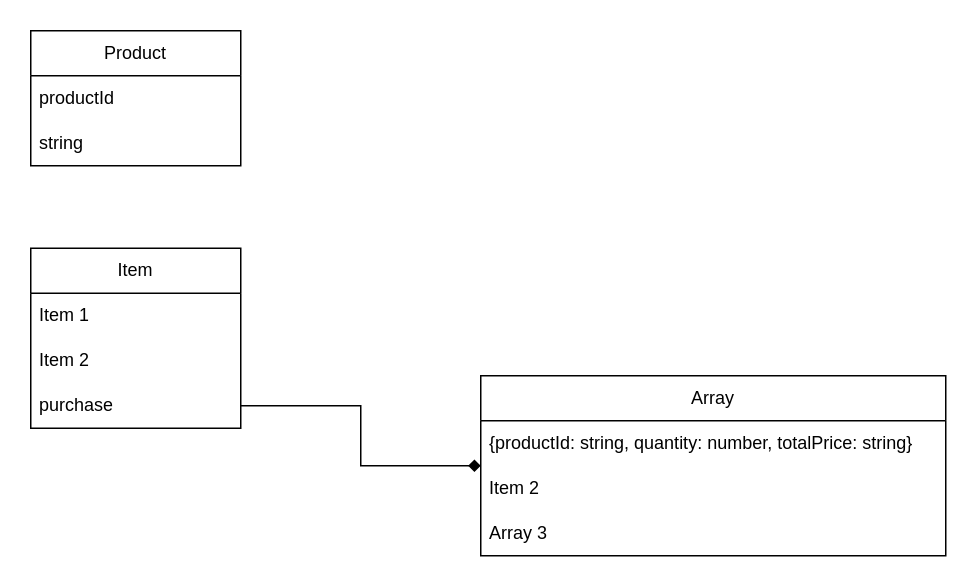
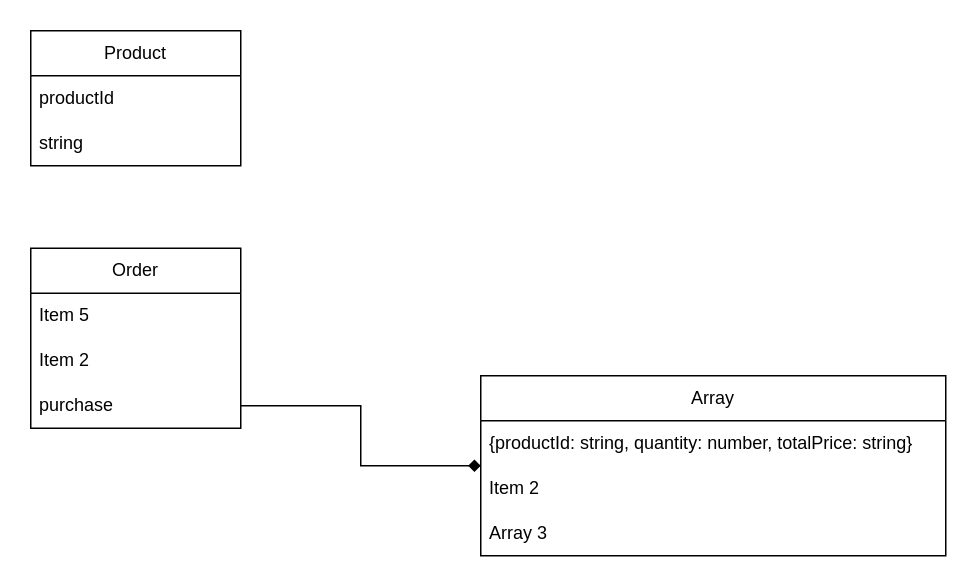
(136, 271) -> (136, 271)
(68, 316) -> (68, 316)
